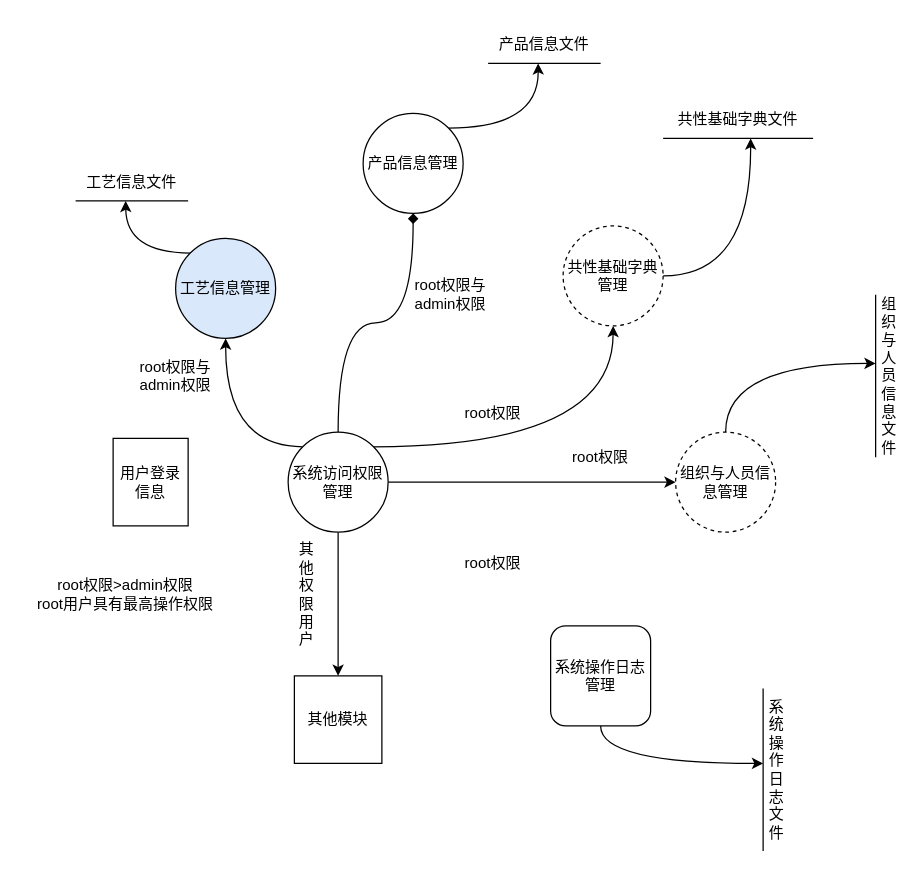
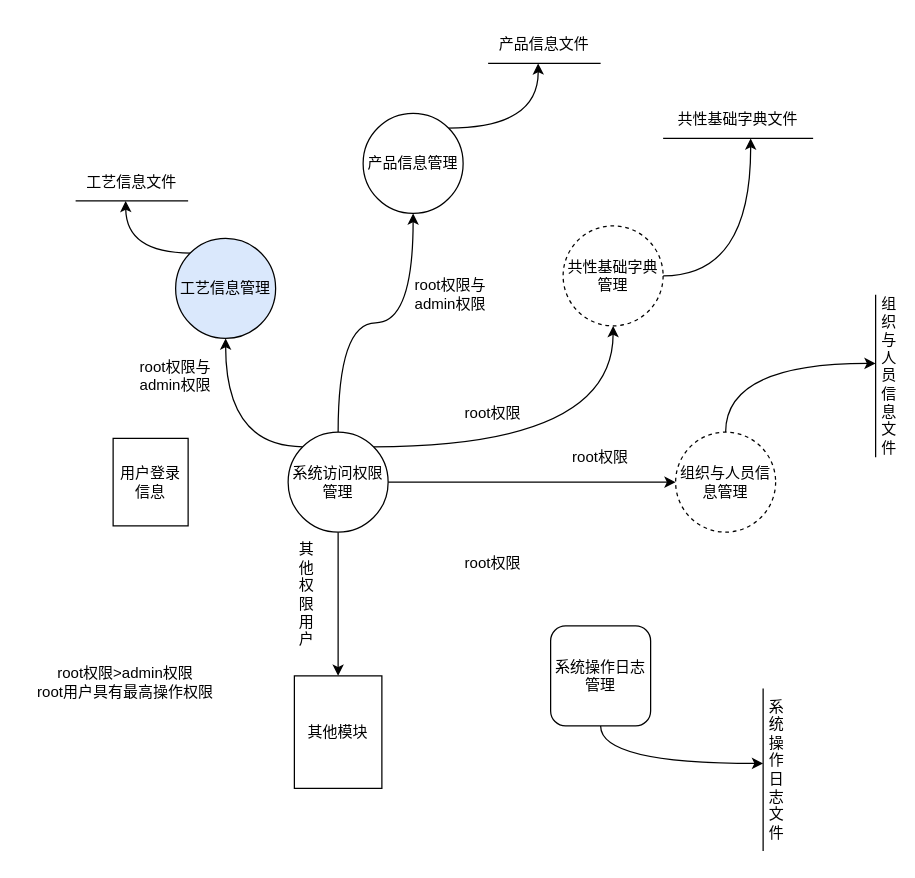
(413, 224) -> (413, 223)
(126, 594) -> (126, 682)
(338, 719) -> (338, 732)
